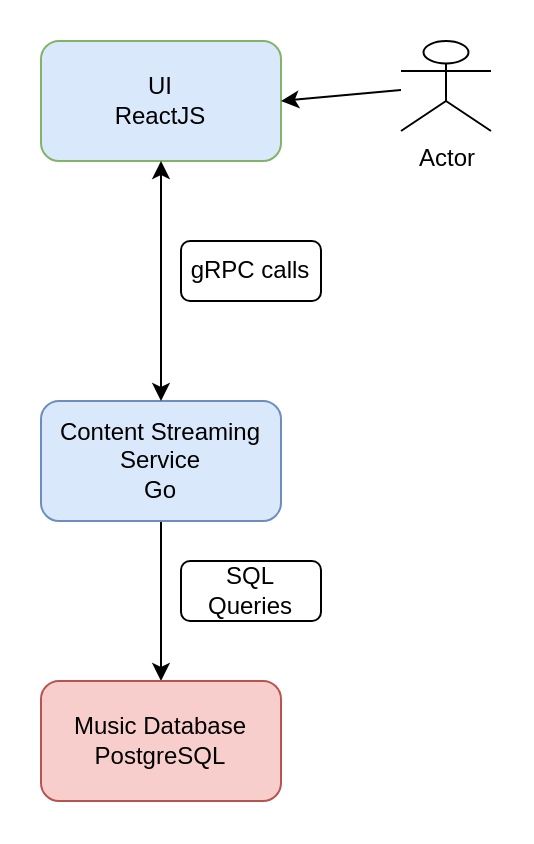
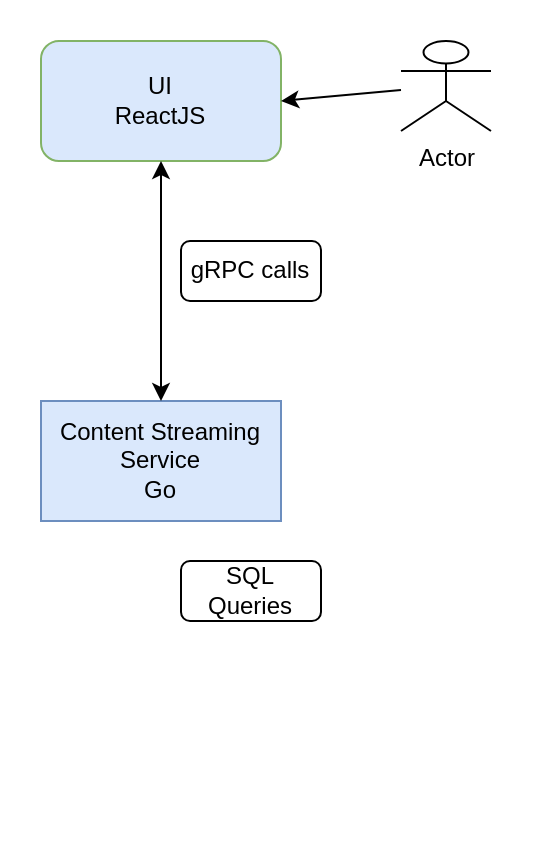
(161, 461) -> (161, 461)
(161, 594) -> none
(161, 741) -> none
